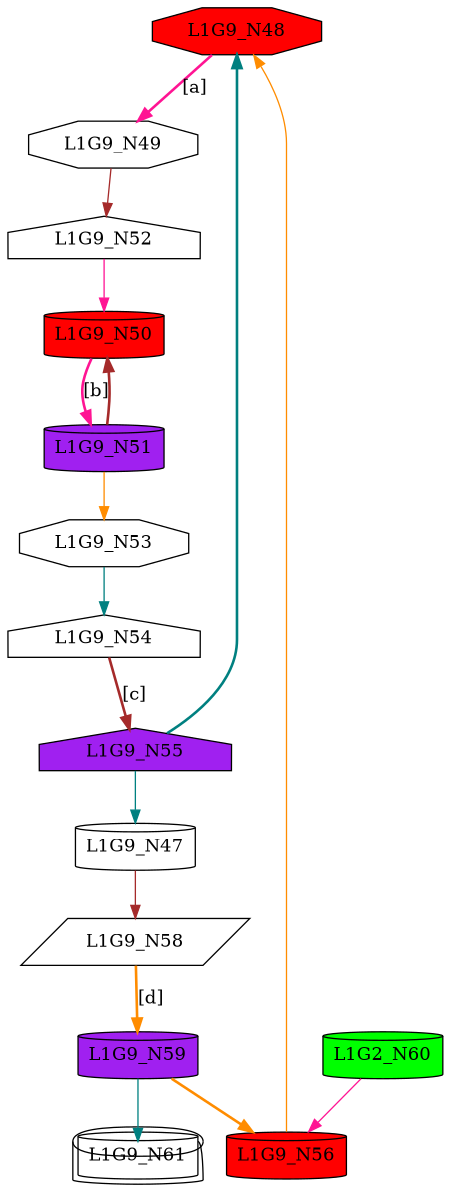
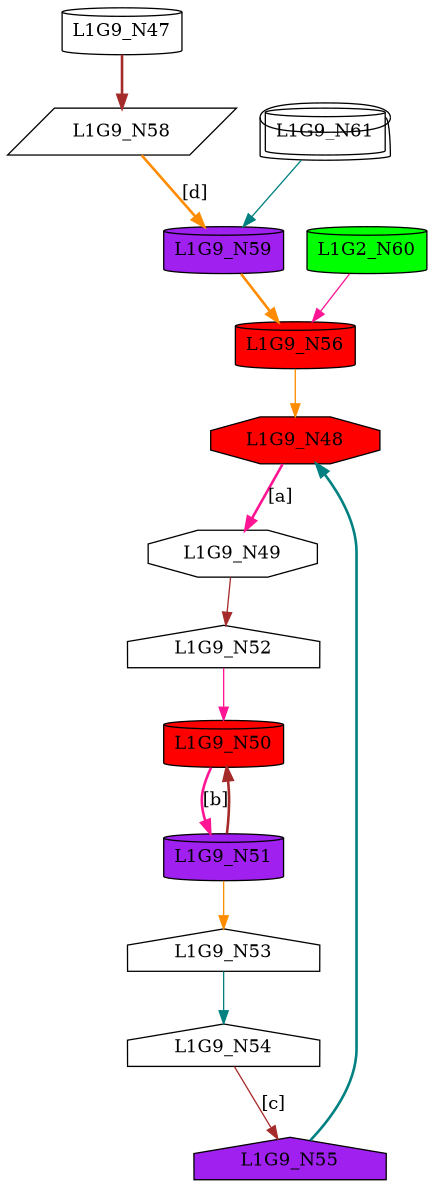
(104, 543) -> (224, 952)
(117, 687) -> (253, 1097)
(135, 790) -> none
(135, 888) -> (122, 75)
(138, 1103) -> (276, 189)
